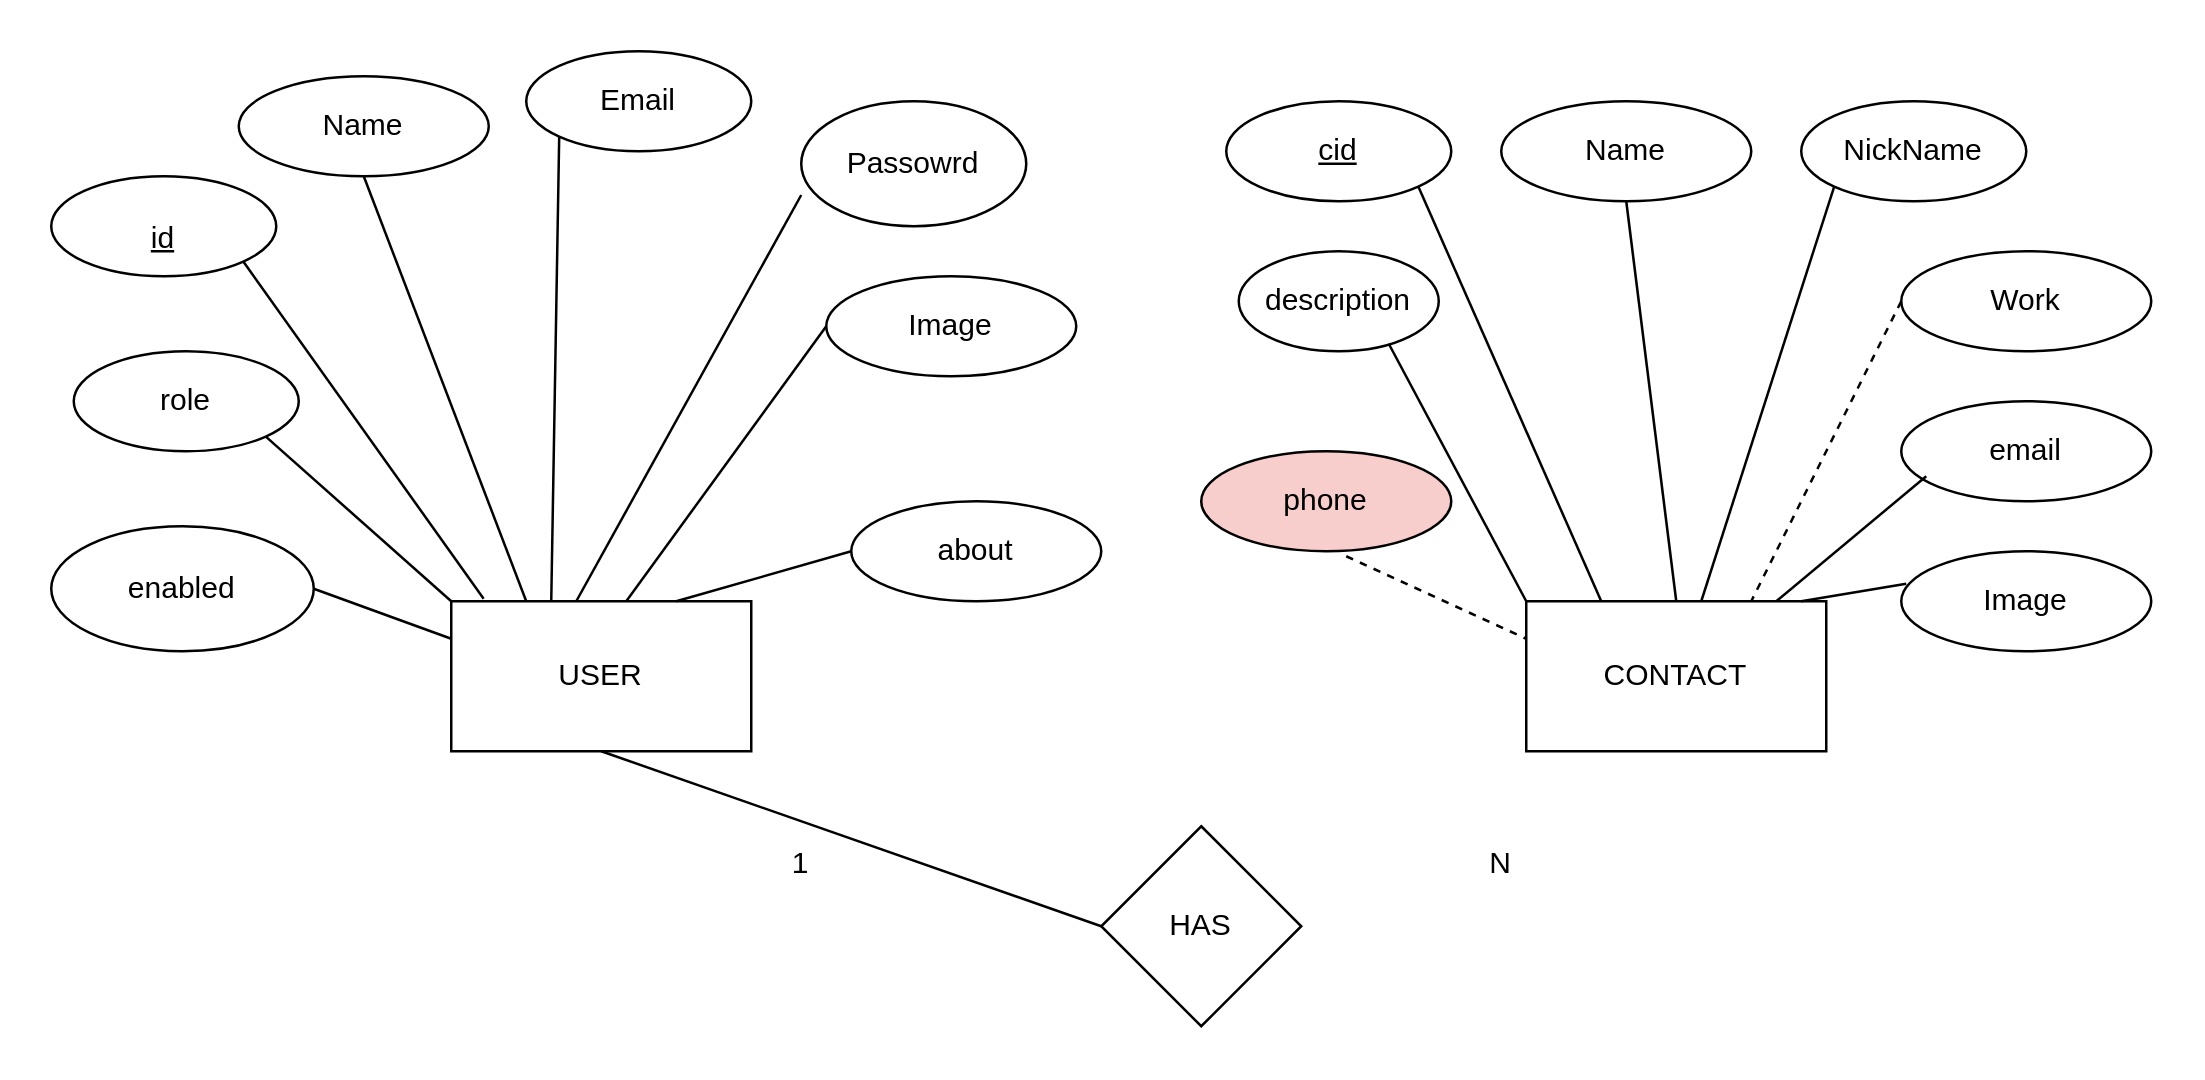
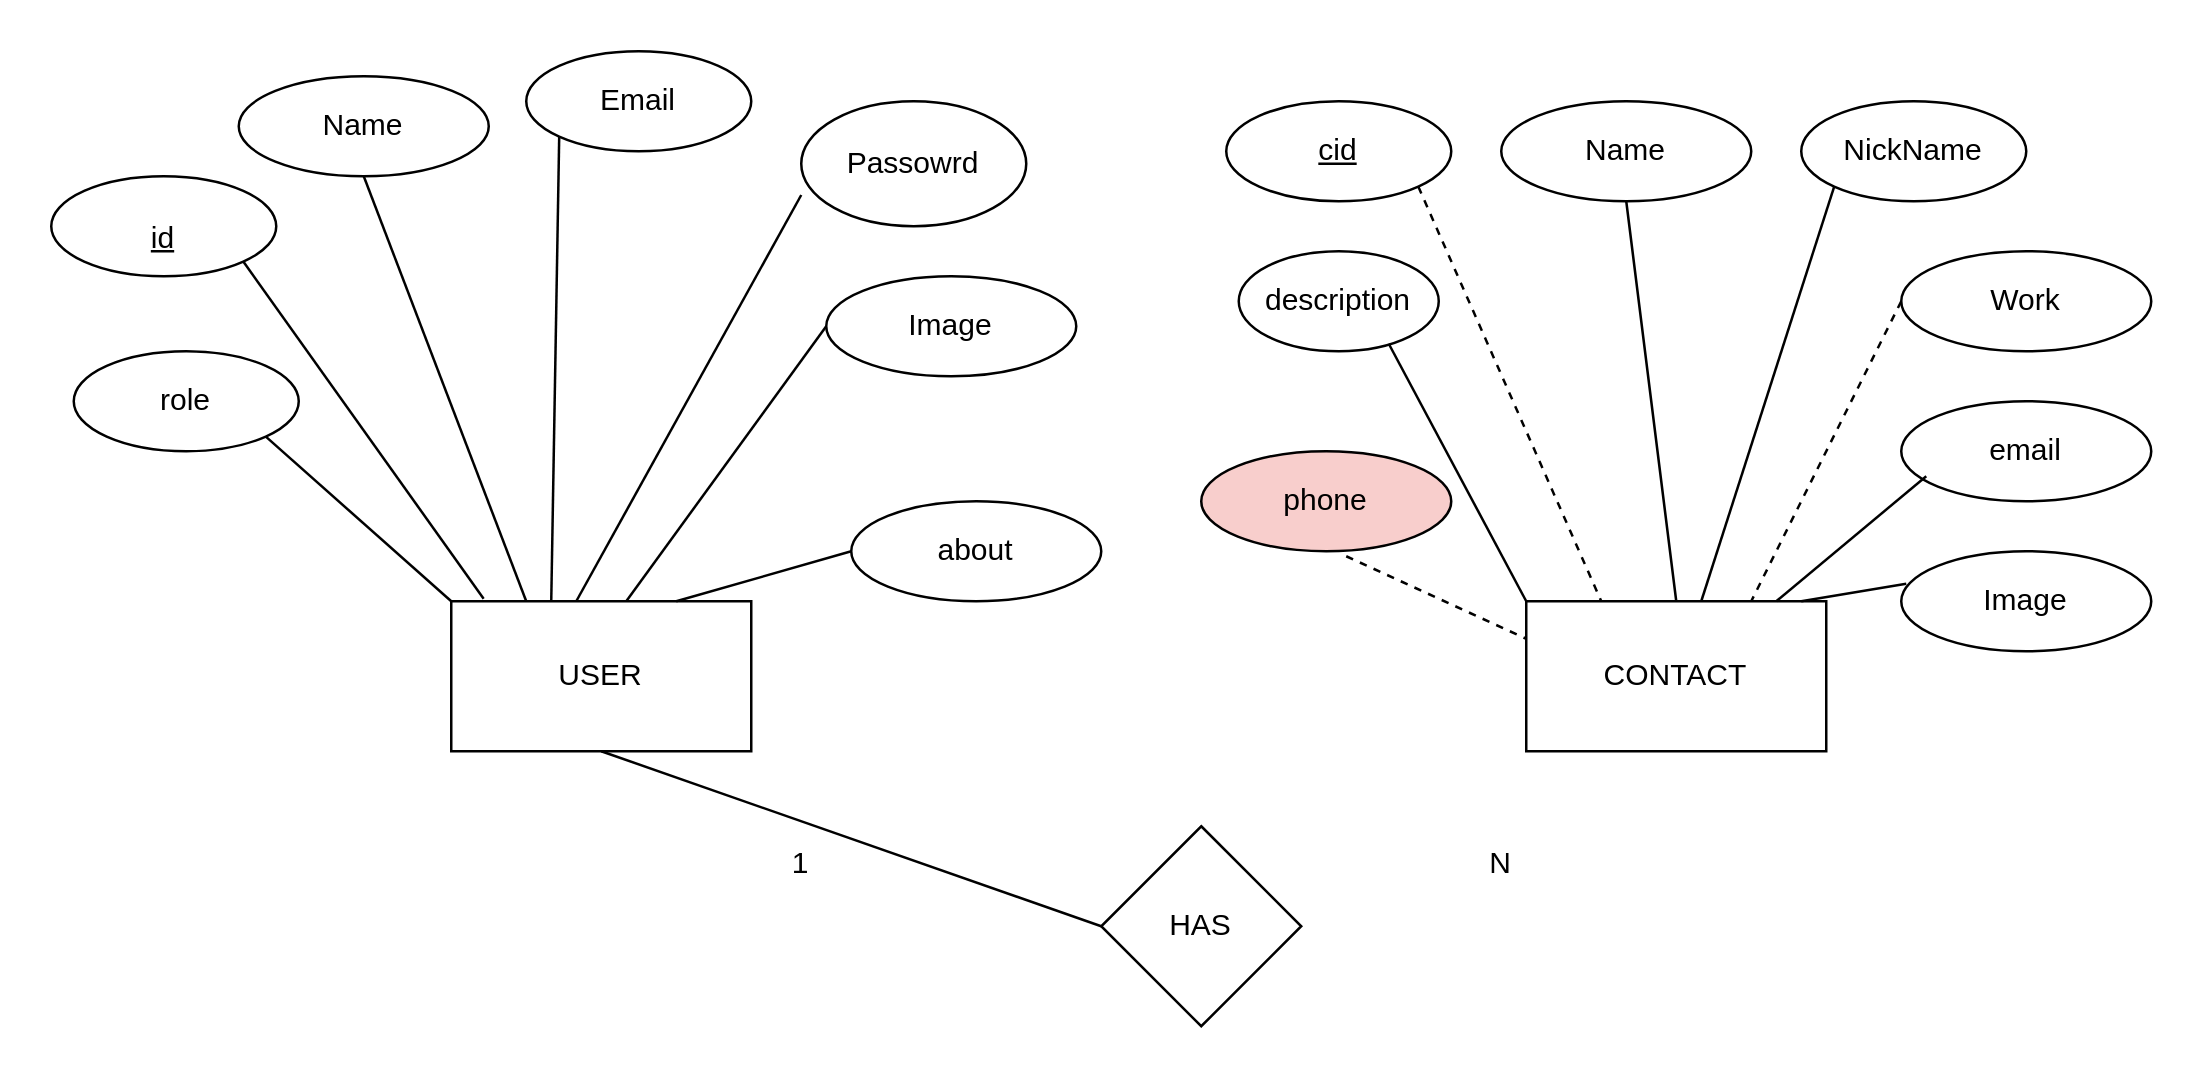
(1510, 394) -> (1510, 394)
(183, 589) -> none
(383, 614) -> none
